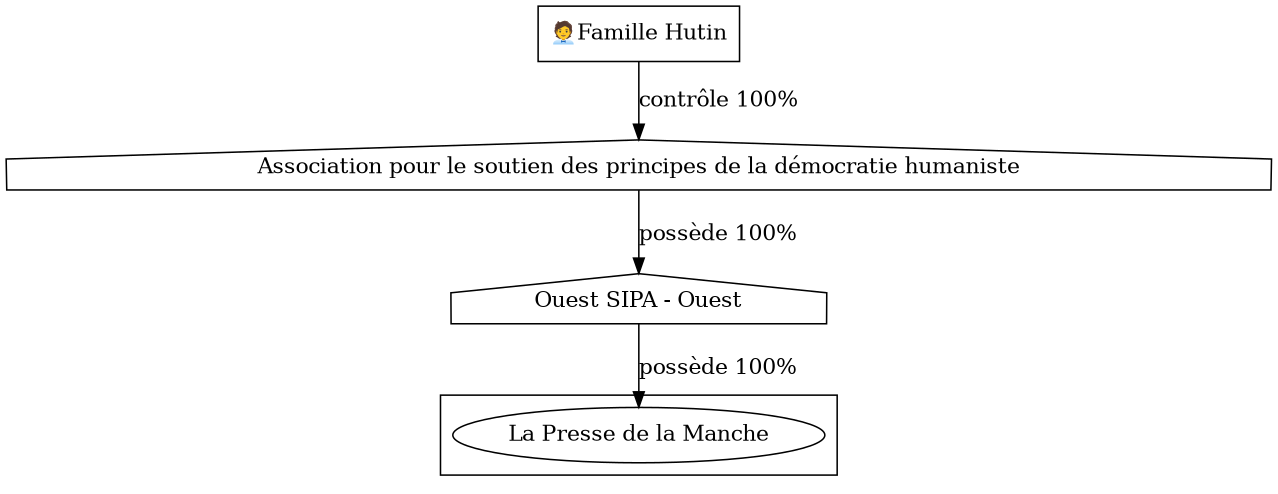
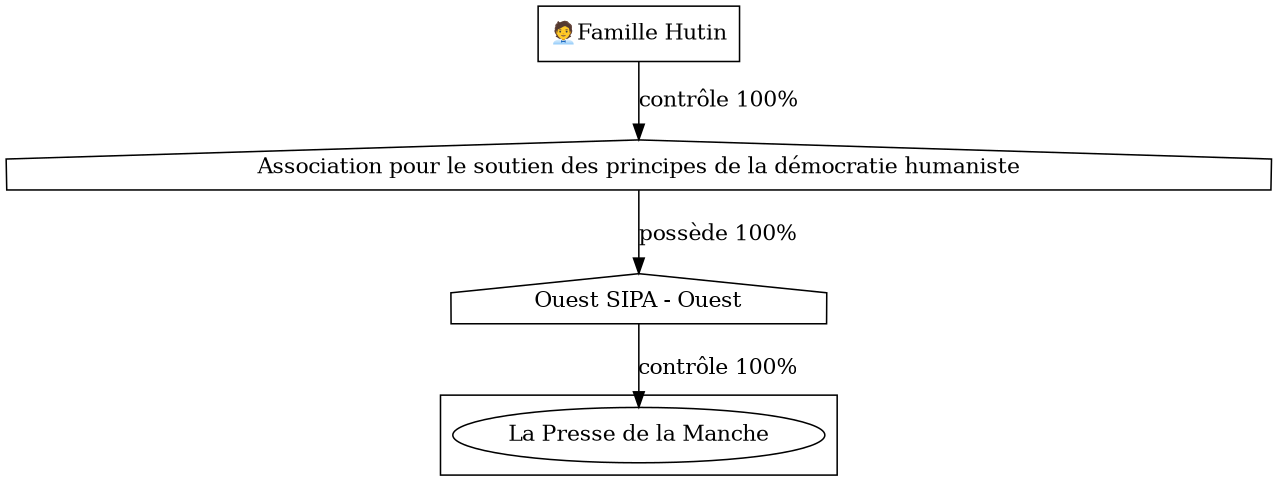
(718, 368) -> (718, 368)
